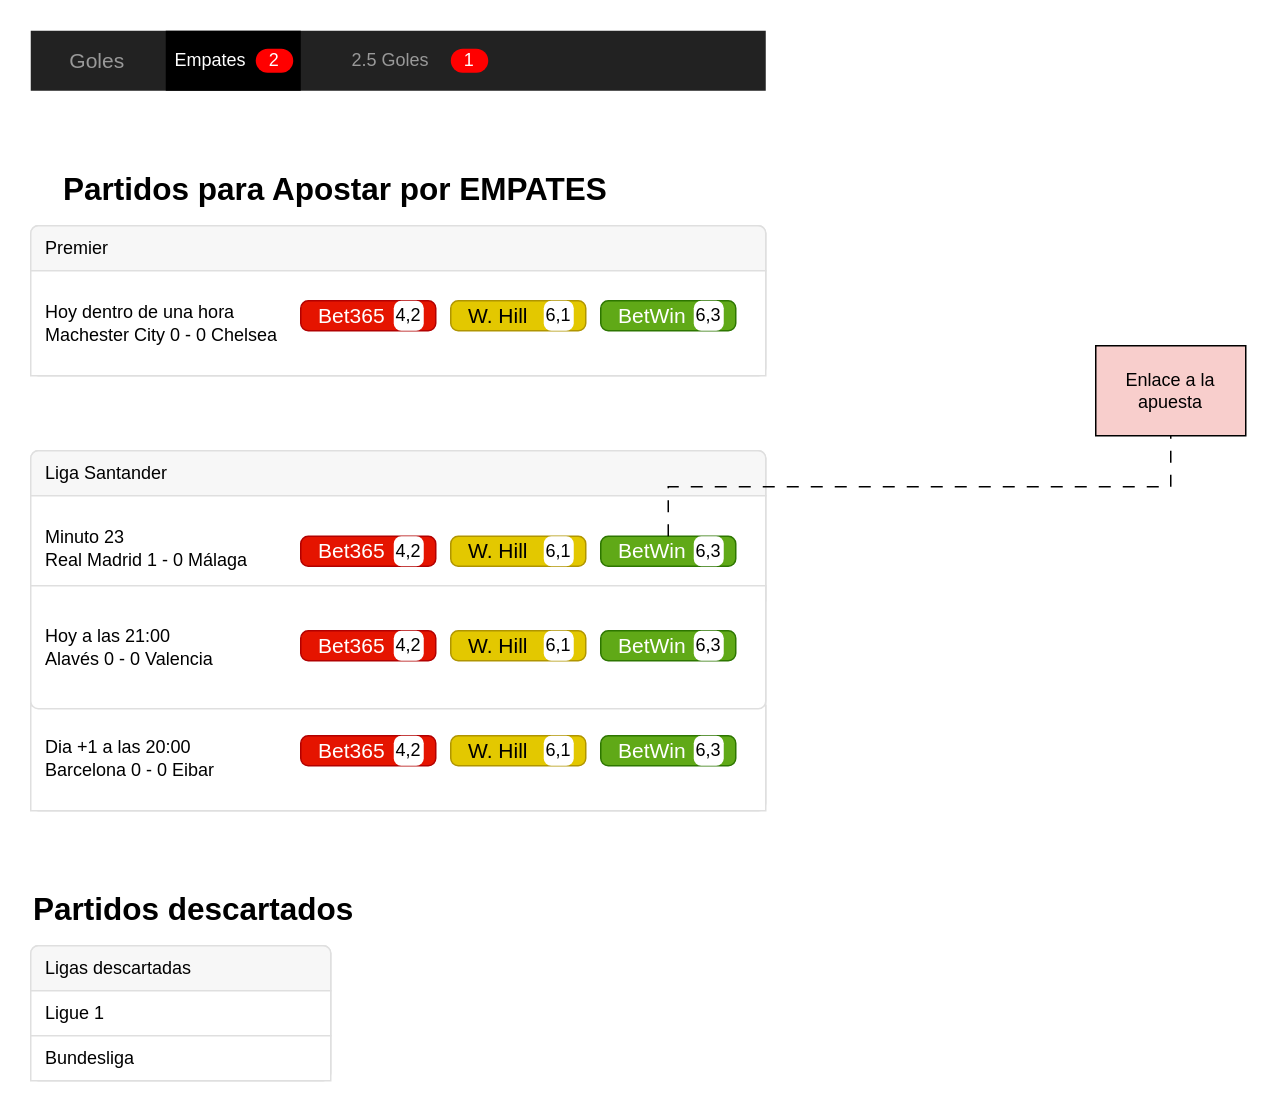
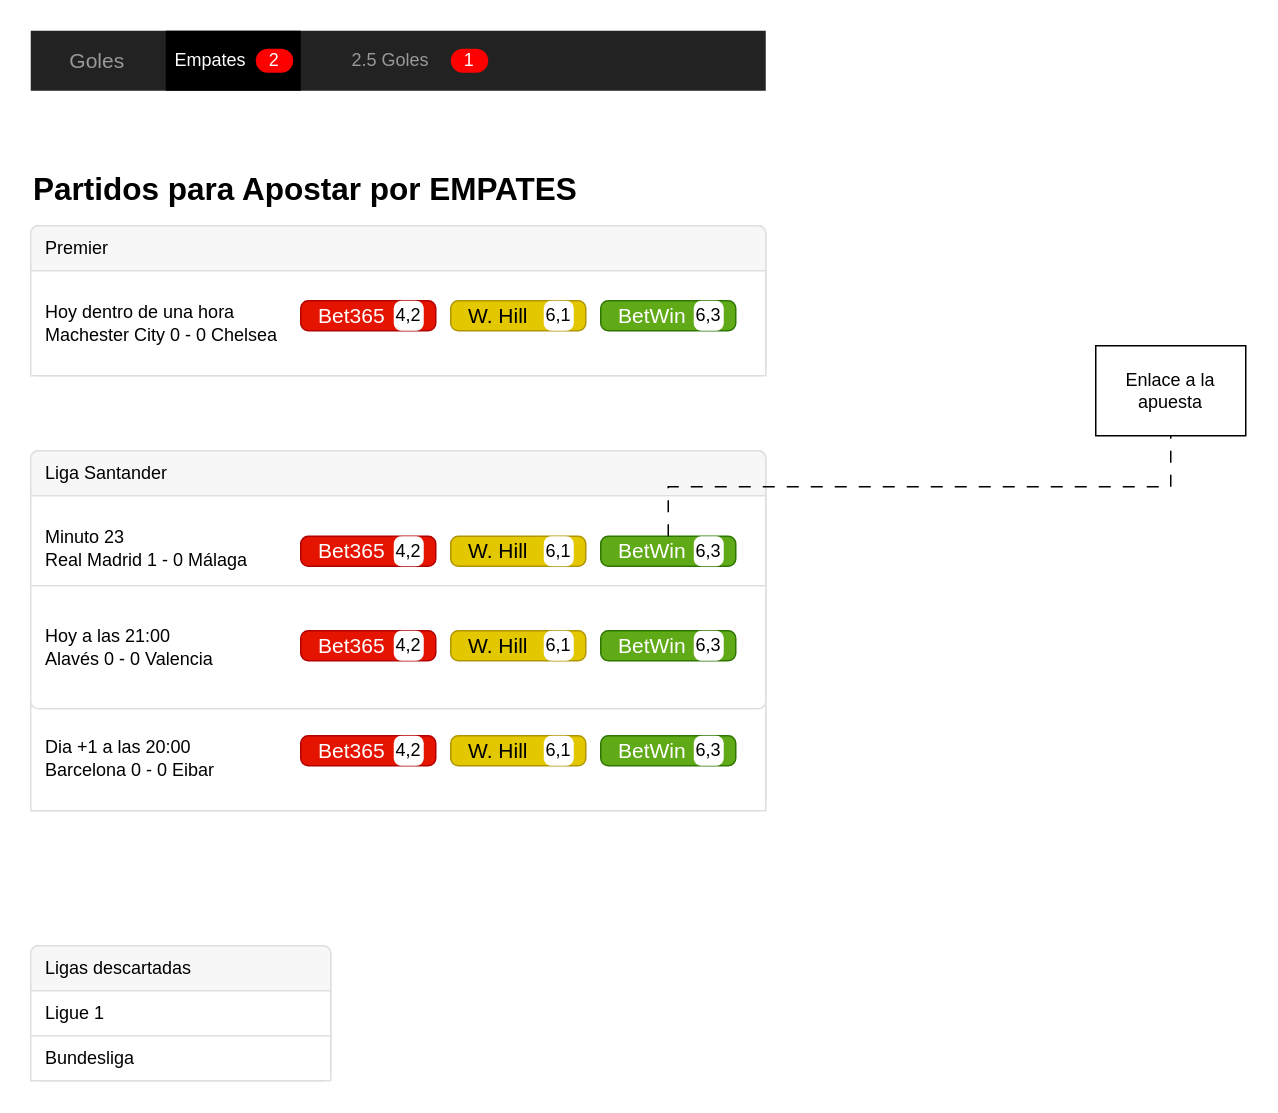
(383, 188) -> (353, 188)
(1171, 391) -> (1171, 391)
(353, 908) -> none
